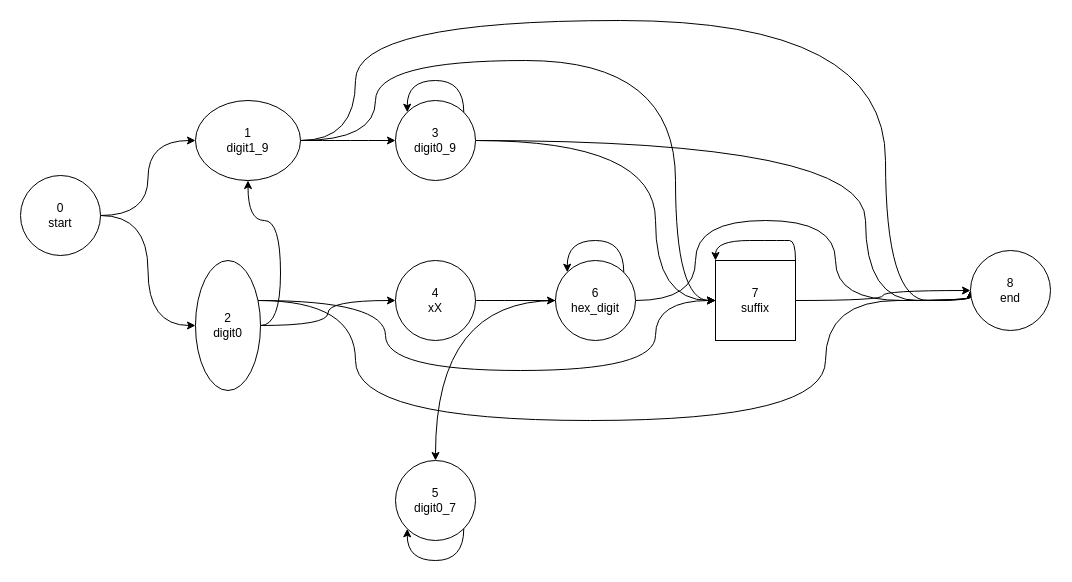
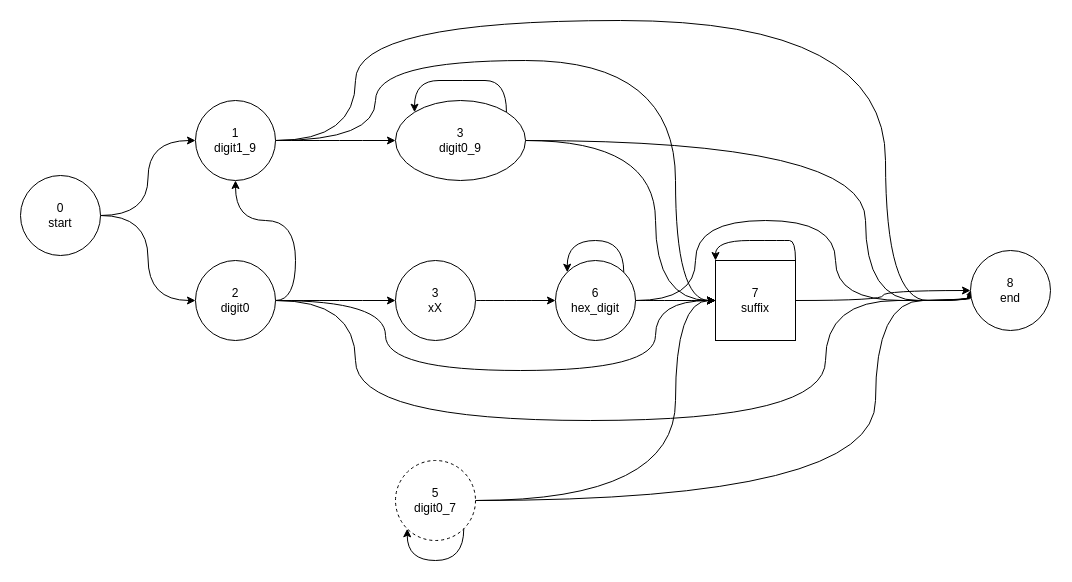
(248, 141) -> (236, 141)
(436, 141) -> (461, 141)
(661, 298) -> (661, 298)
(436, 301) -> (436, 301)
(228, 326) -> (236, 301)
(456, 354) -> (669, 301)
none -> (663, 444)
none -> (765, 478)
(436, 501) -> (436, 501)
